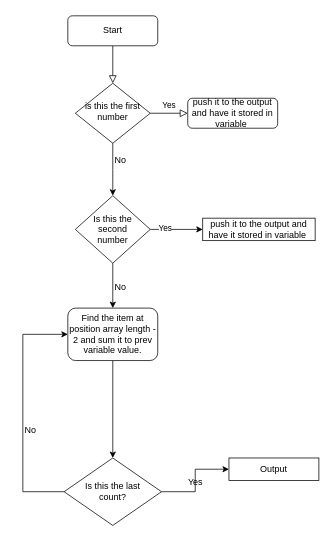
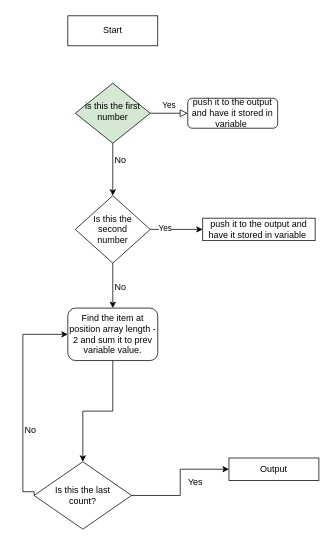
(113, 30) -> (113, 30)
(113, 60) -> none
(113, 113) -> (113, 113)
(113, 492) -> (83, 495)
